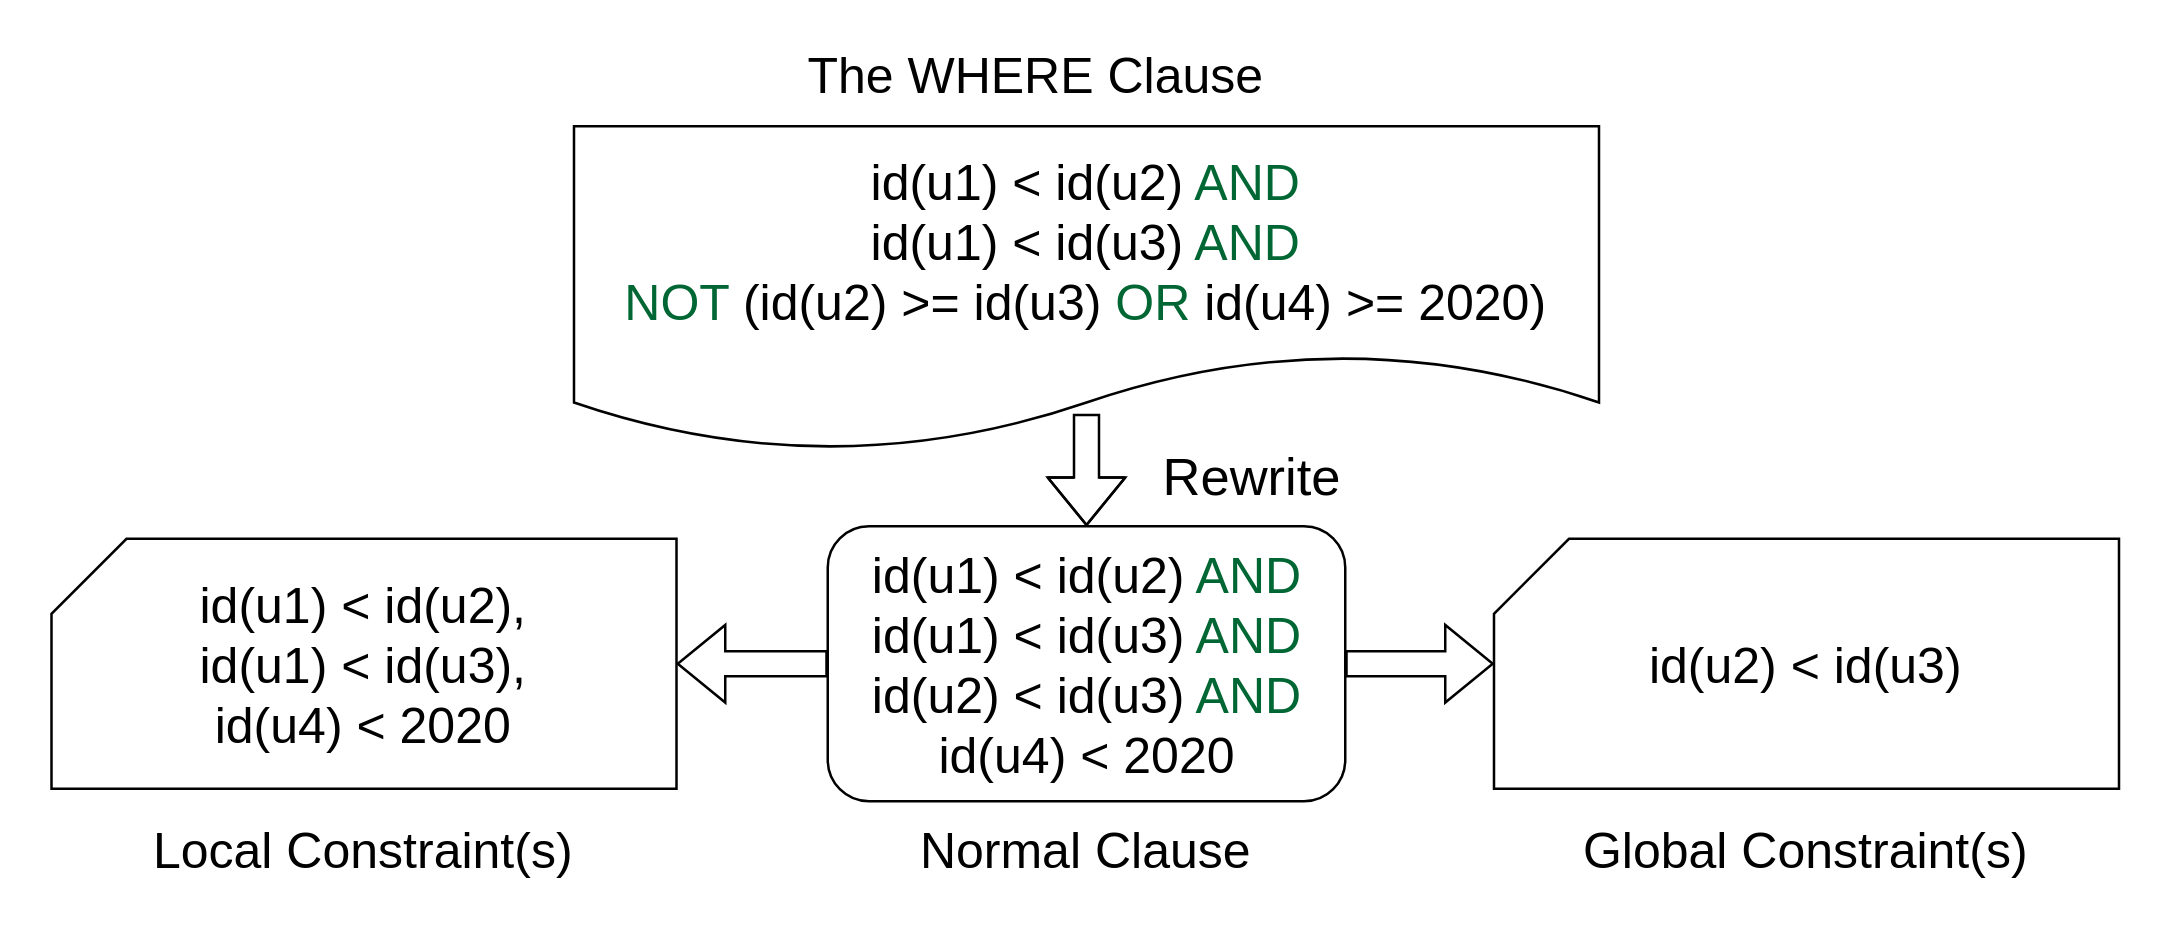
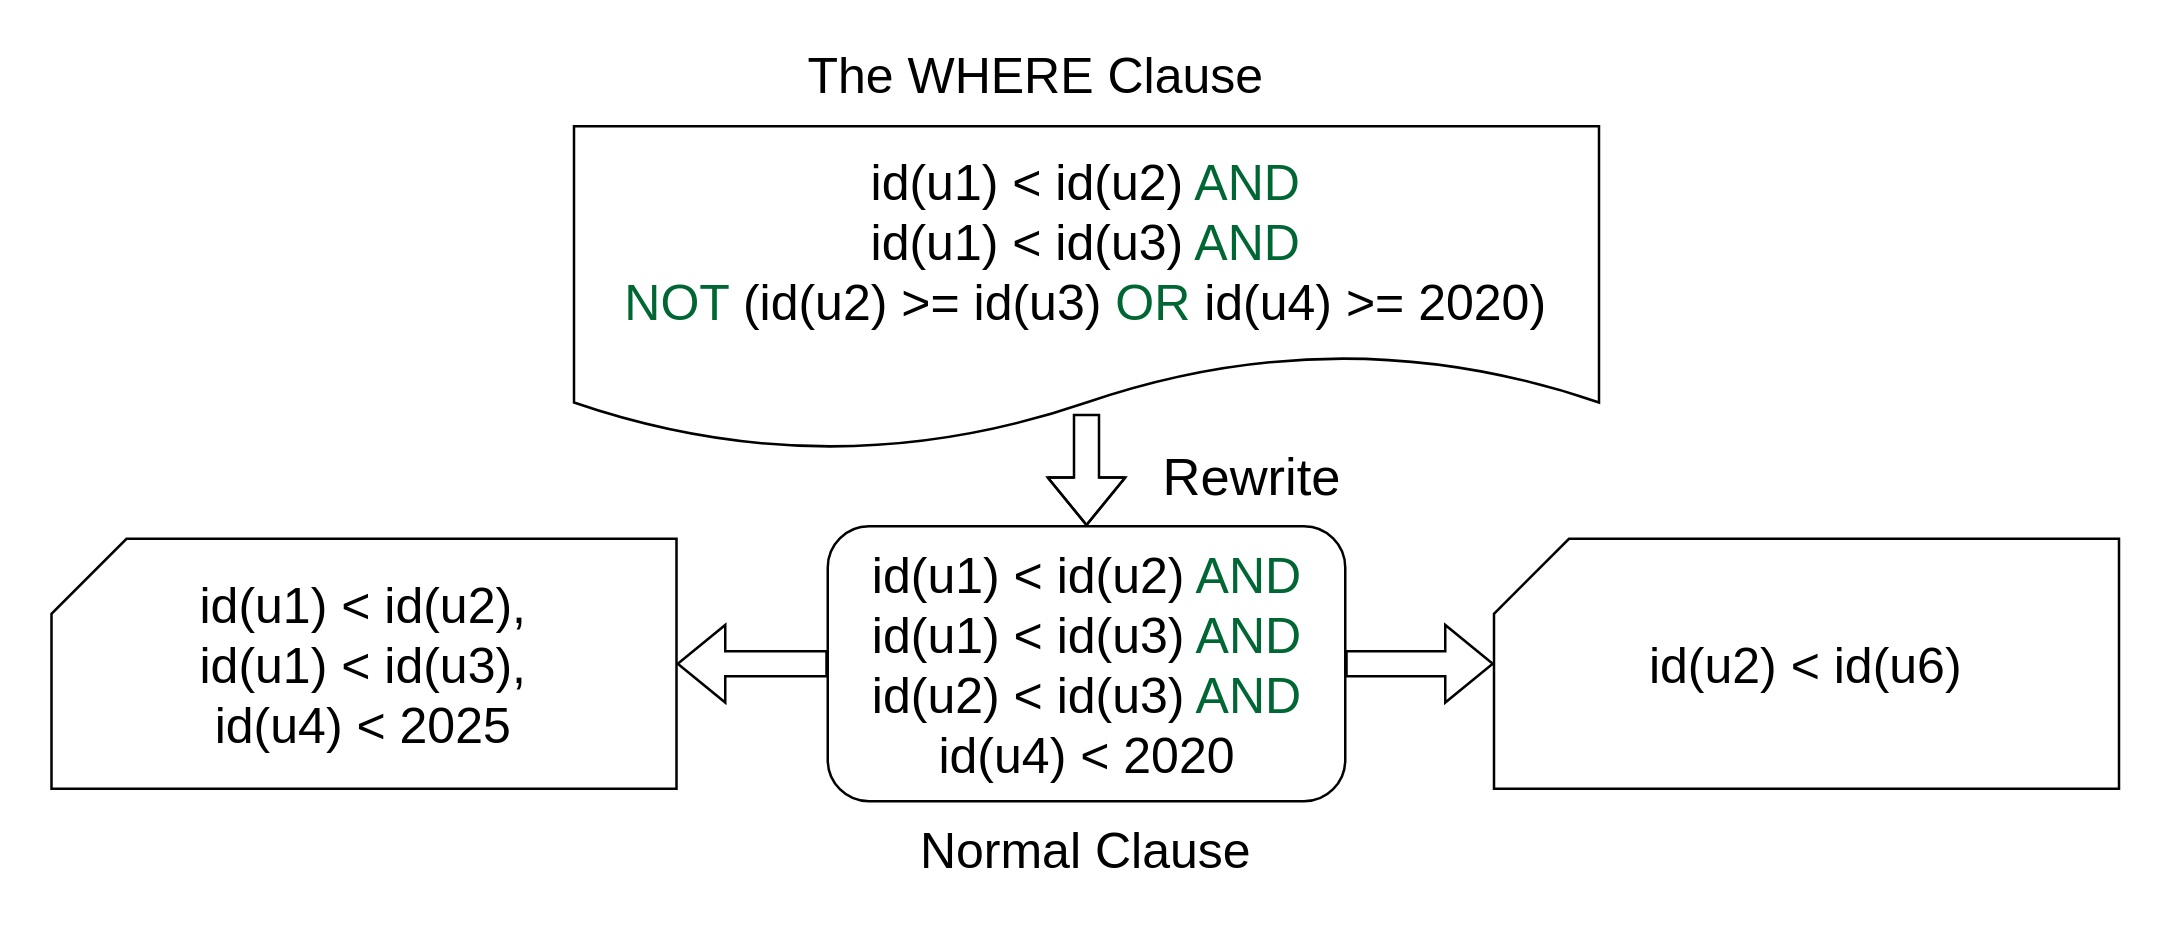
(364, 664) -> (364, 664)
(1806, 664) -> (1806, 664)
(364, 851) -> none
(1806, 851) -> none
